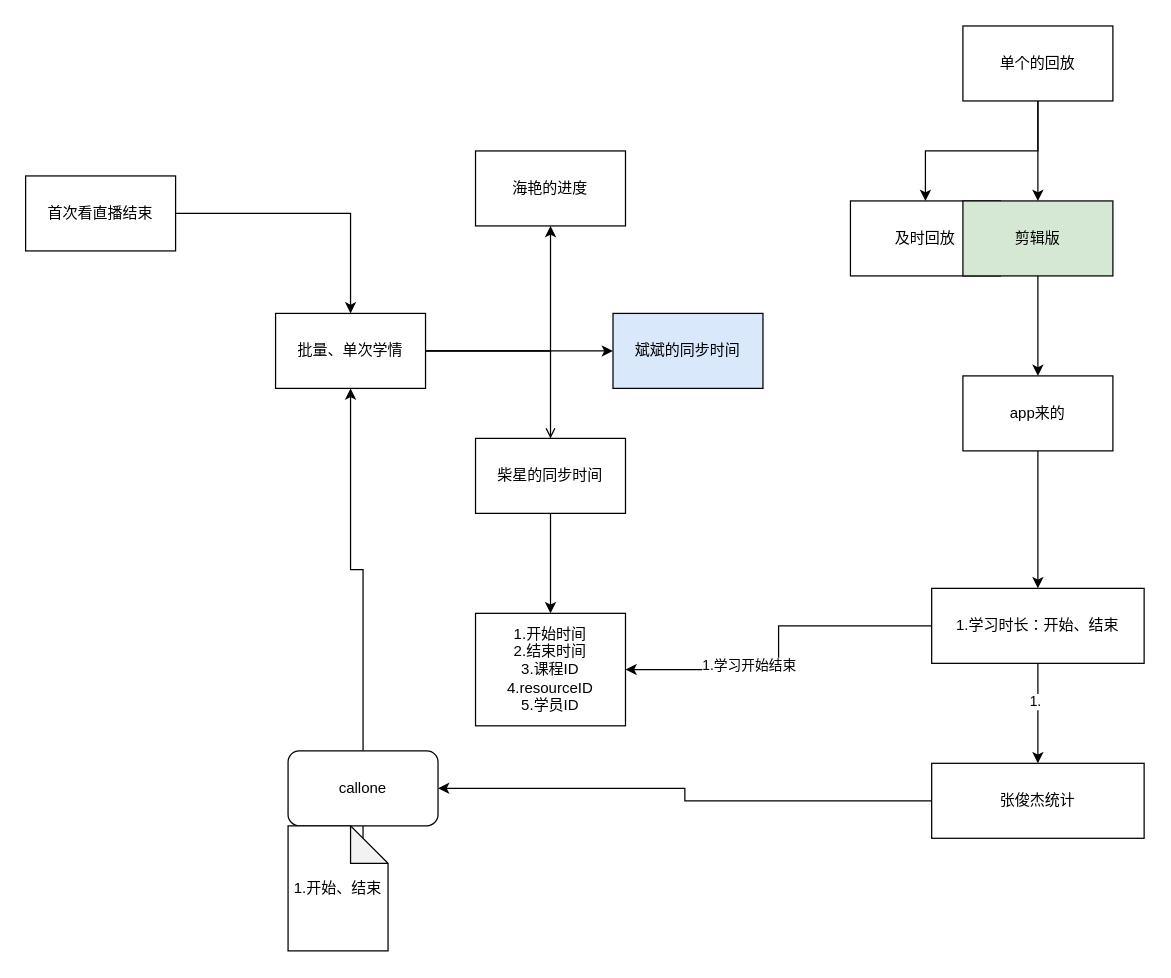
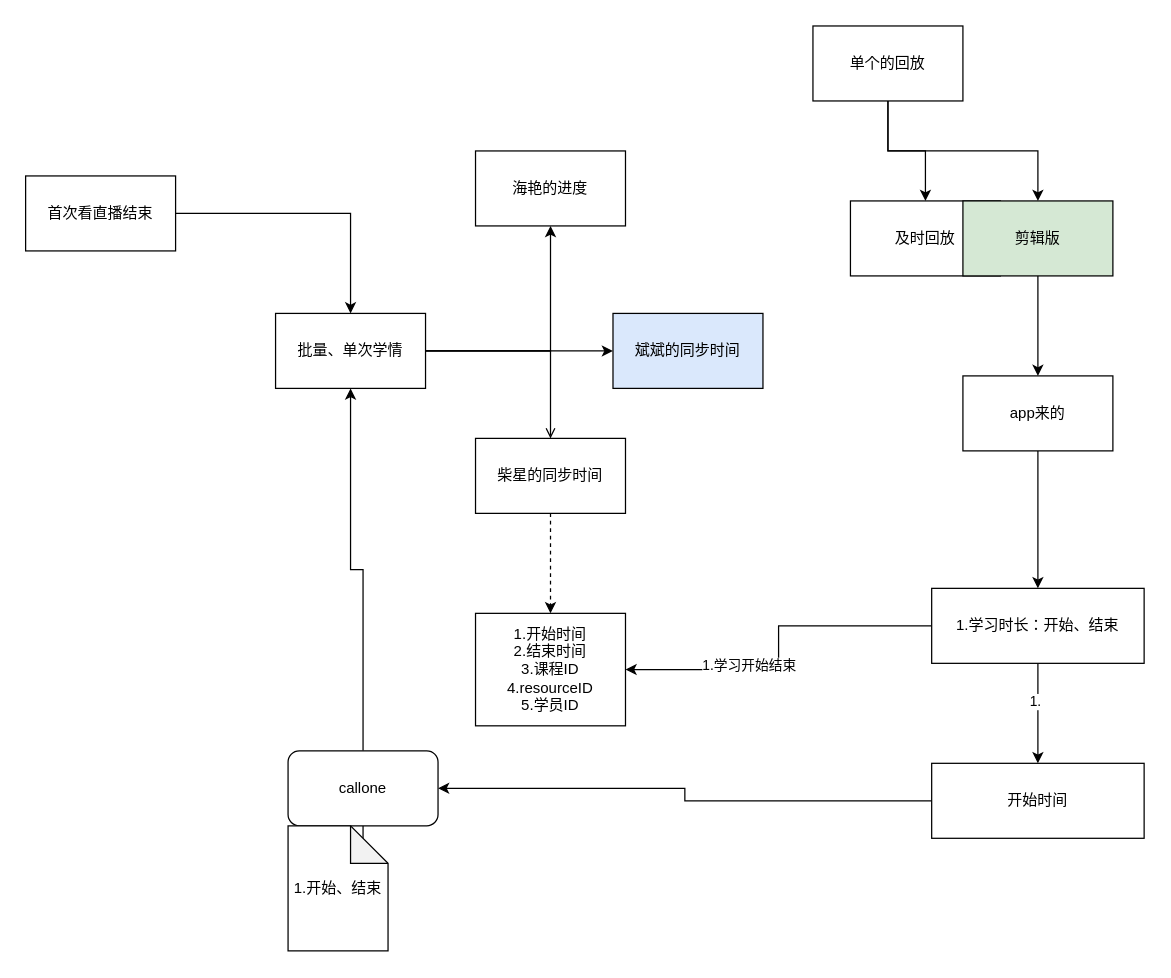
(1038, 63) -> (888, 63)
(551, 559) -> (551, 559)
(1038, 801) -> (1038, 801)
